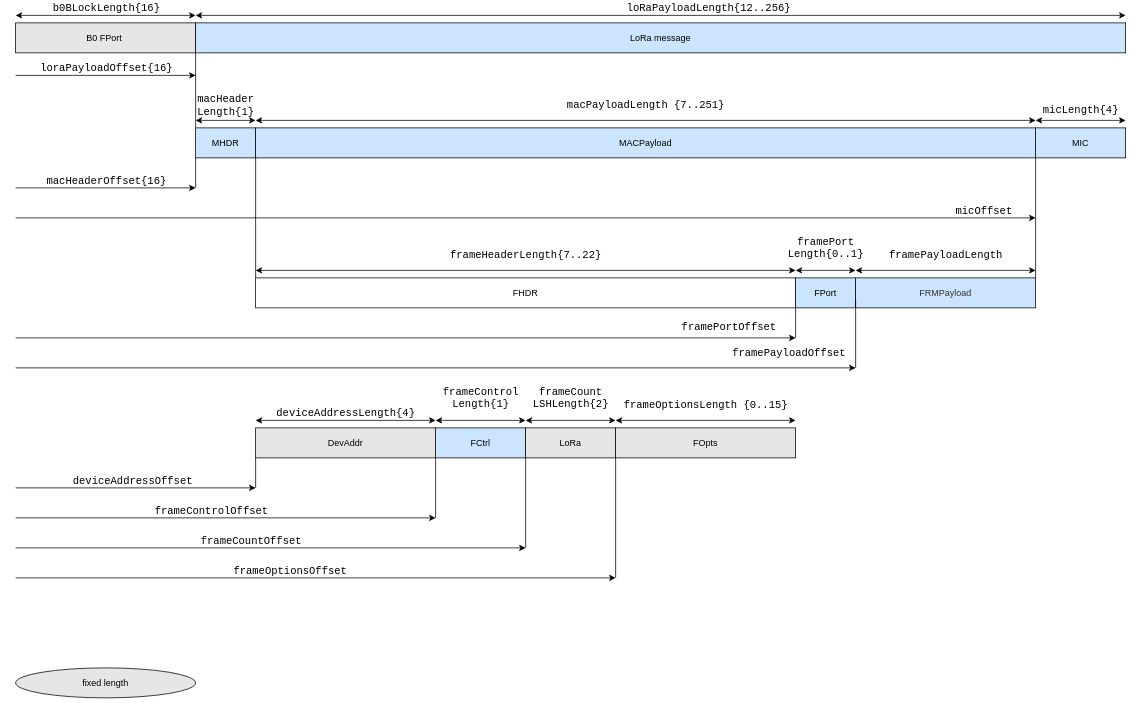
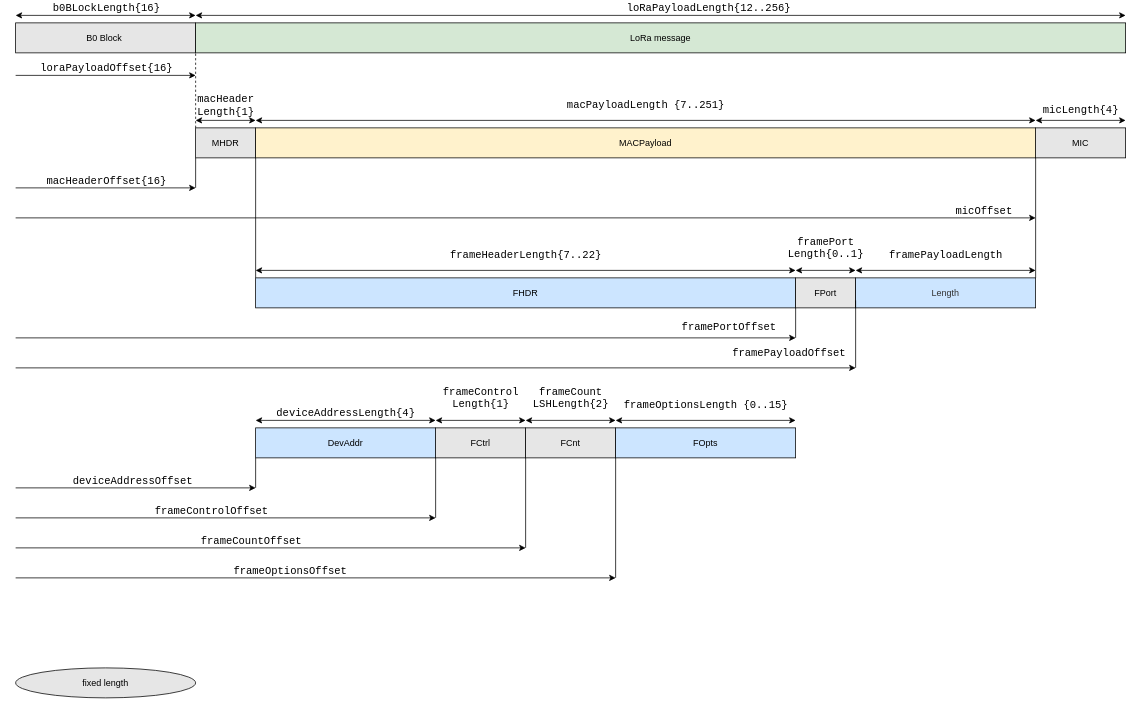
(105, 38) -> (105, 38)
(660, 38) -> (660, 38)
(195, 91) -> (195, 91)
(225, 143) -> (225, 143)
(645, 143) -> (645, 143)
(1080, 143) -> (1080, 143)
(525, 293) -> (525, 293)
(825, 293) -> (825, 293)
(945, 293) -> (945, 293)
(345, 443) -> (345, 443)
(480, 443) -> (480, 443)
(570, 443) -> (570, 443)
(705, 443) -> (705, 443)
